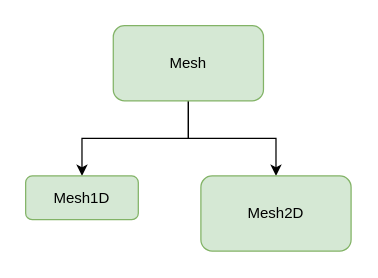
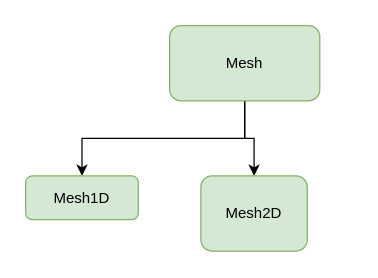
(188, 63) -> (244, 63)
(276, 213) -> (254, 213)
